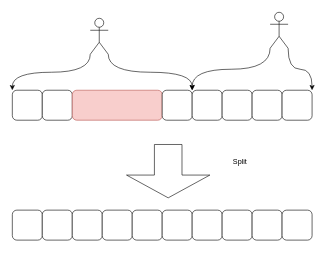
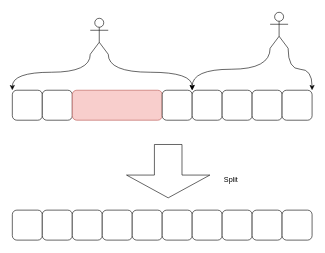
(240, 162) -> (231, 180)
